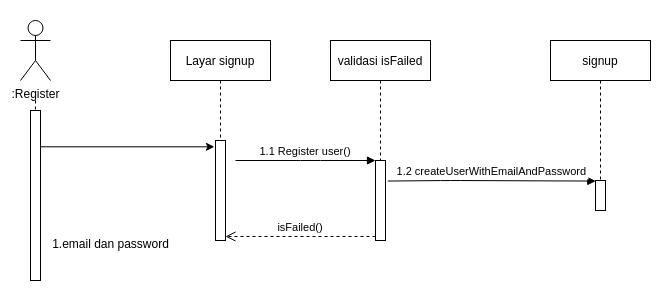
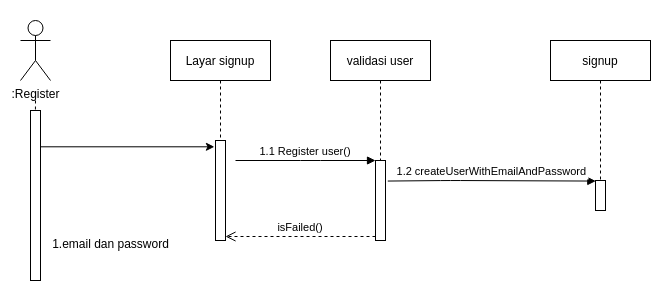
(380, 61) -> (380, 61)
